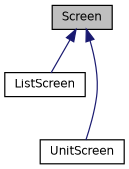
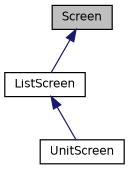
(97, 91) -> (67, 124)
